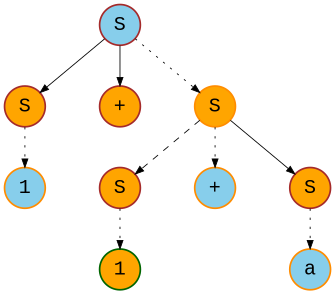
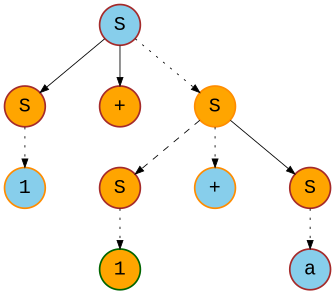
(310, 269) -> (310, 269)
